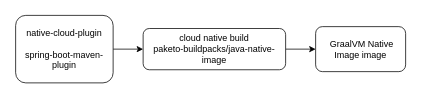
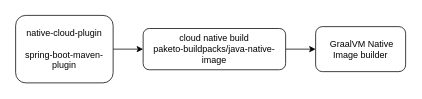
(360, 49) -> (360, 49)
